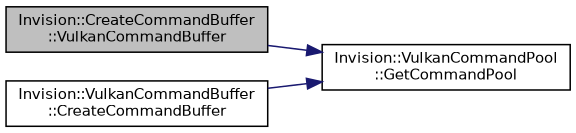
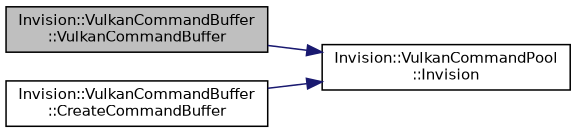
(137, 29) -> (137, 29)
(446, 67) -> (446, 67)
